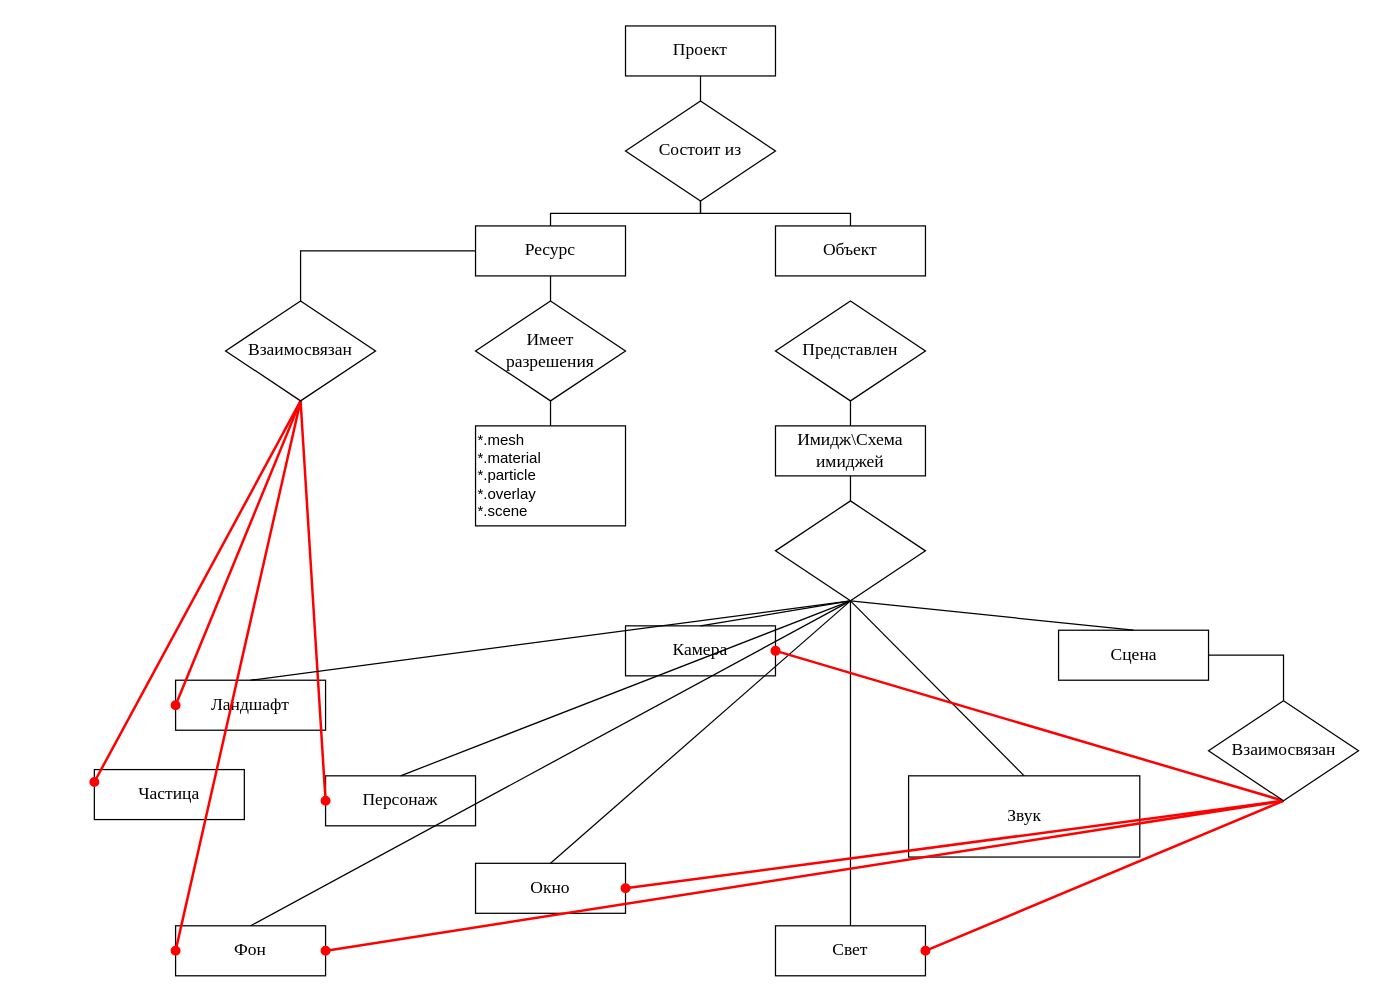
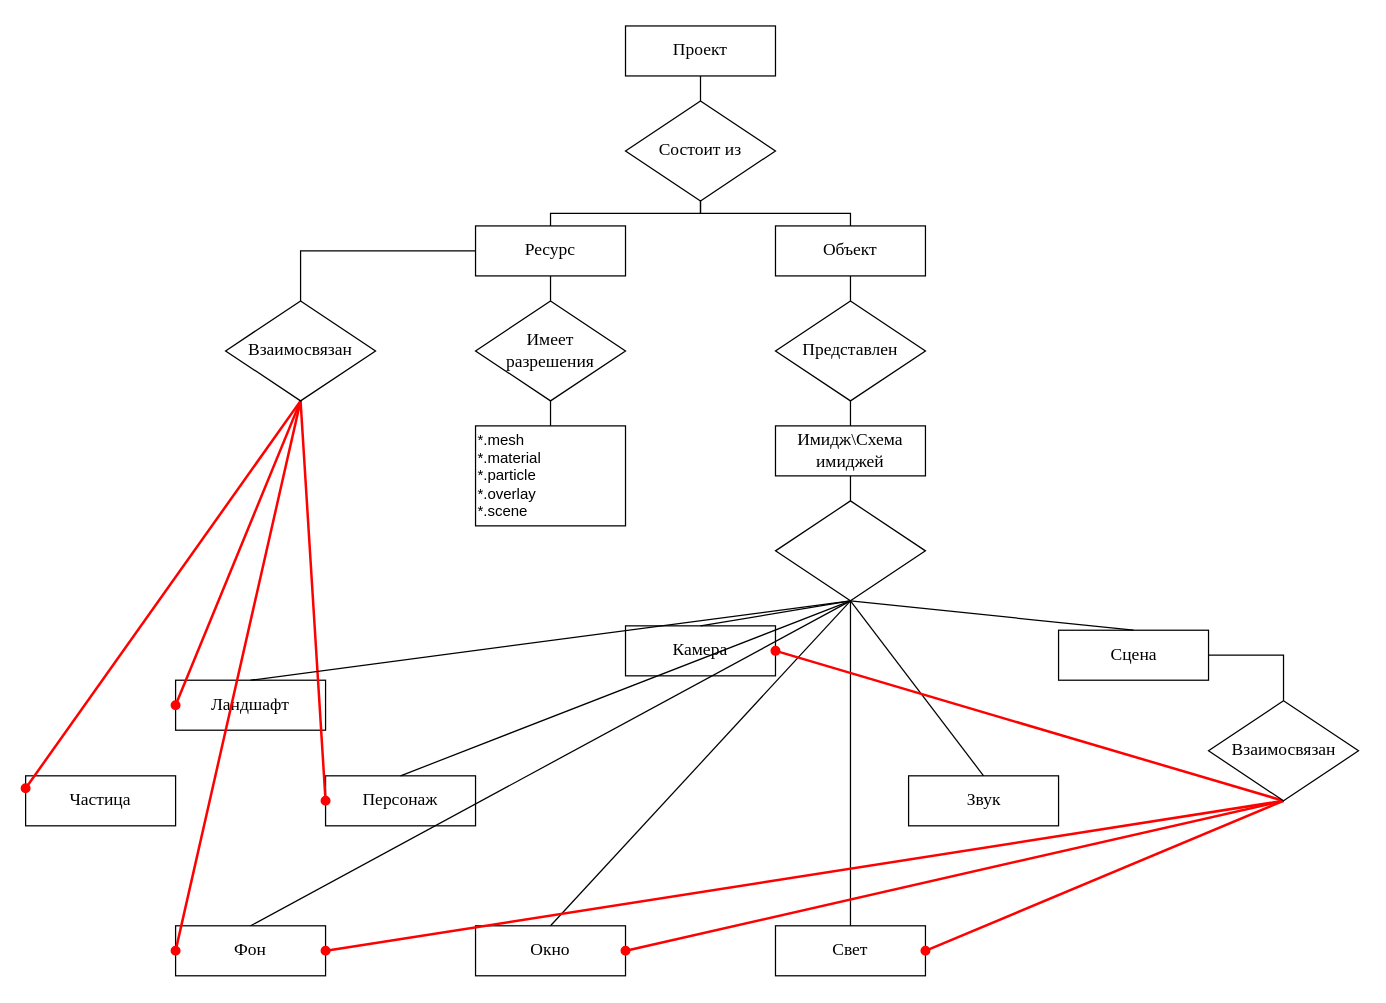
none -> (851, 288)
(169, 794) -> (101, 801)
(1024, 816) -> (984, 801)
(551, 888) -> (551, 951)
